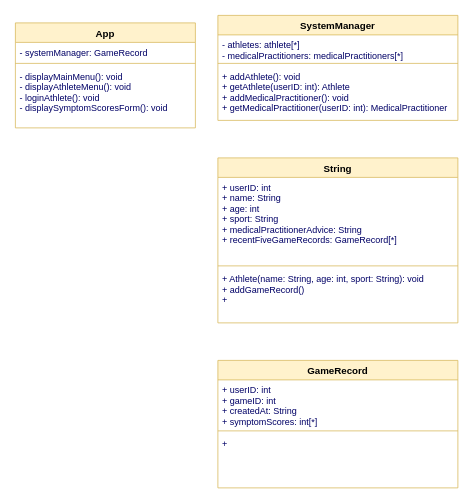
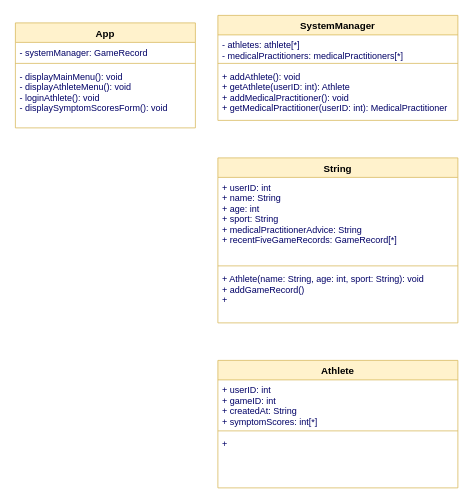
(338, 371) -> (338, 371)
